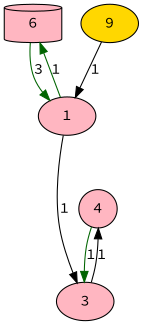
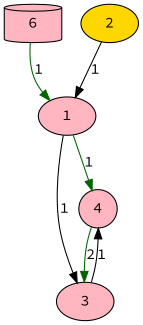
(110, 23) -> (110, 23)
(39, 70) -> (39, 70)
(52, 75) -> (81, 158)
(91, 255) -> (91, 255)
